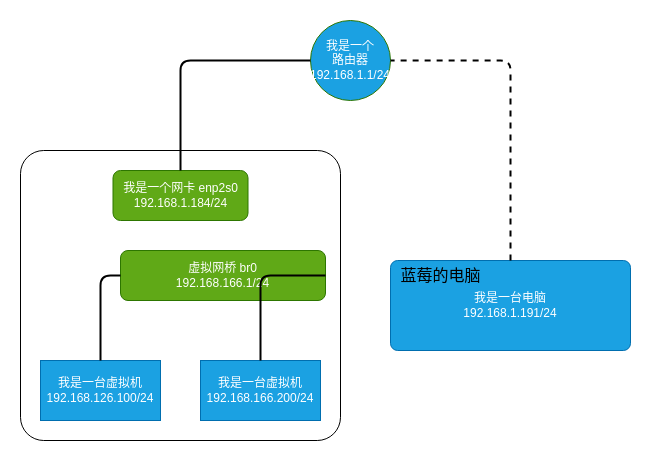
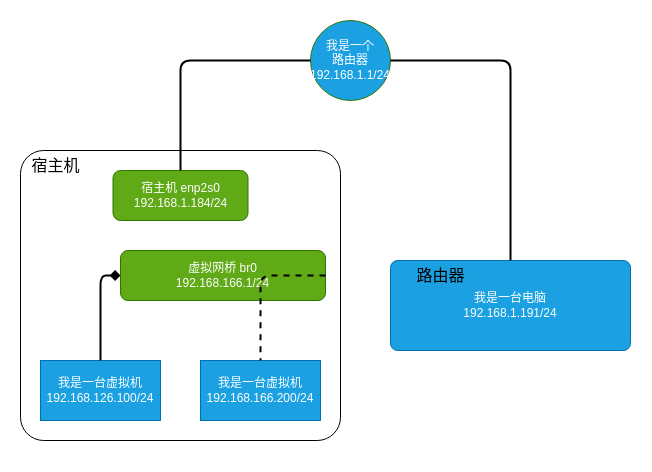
(511, 105) -> (511, 105)
none -> (56, 166)
(181, 196) -> (181, 196)
(112, 276) -> (104, 276)
(441, 276) -> (441, 276)
(261, 292) -> (261, 292)
